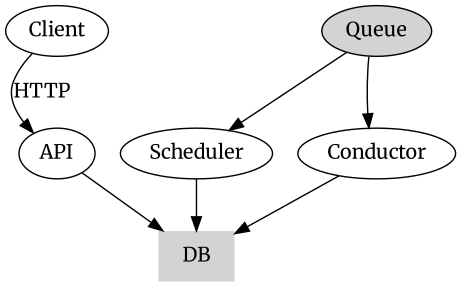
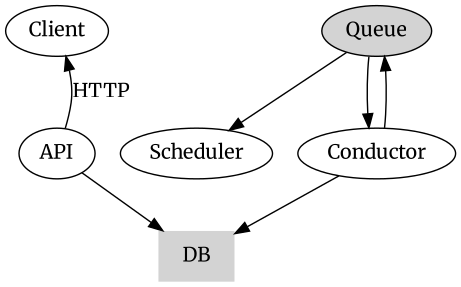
(12, 86) -> (71, 100)
none -> (386, 99)
(196, 198) -> none
